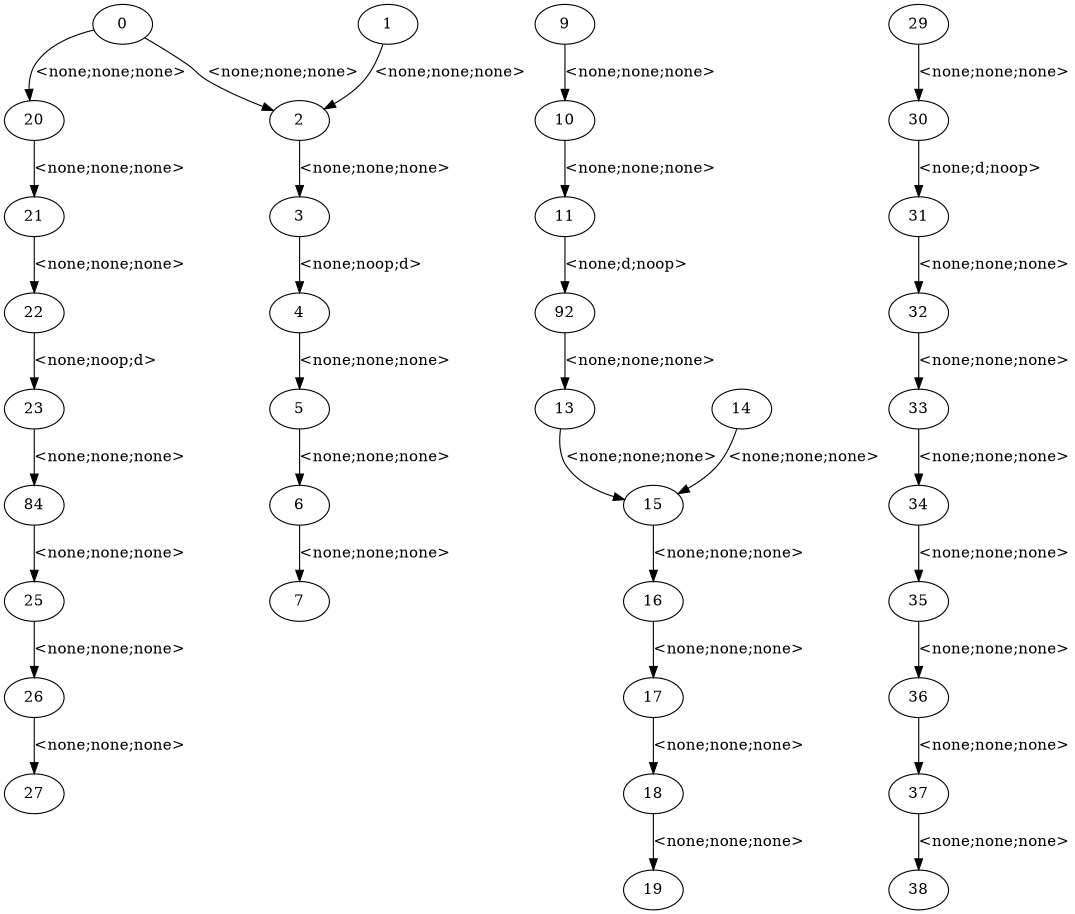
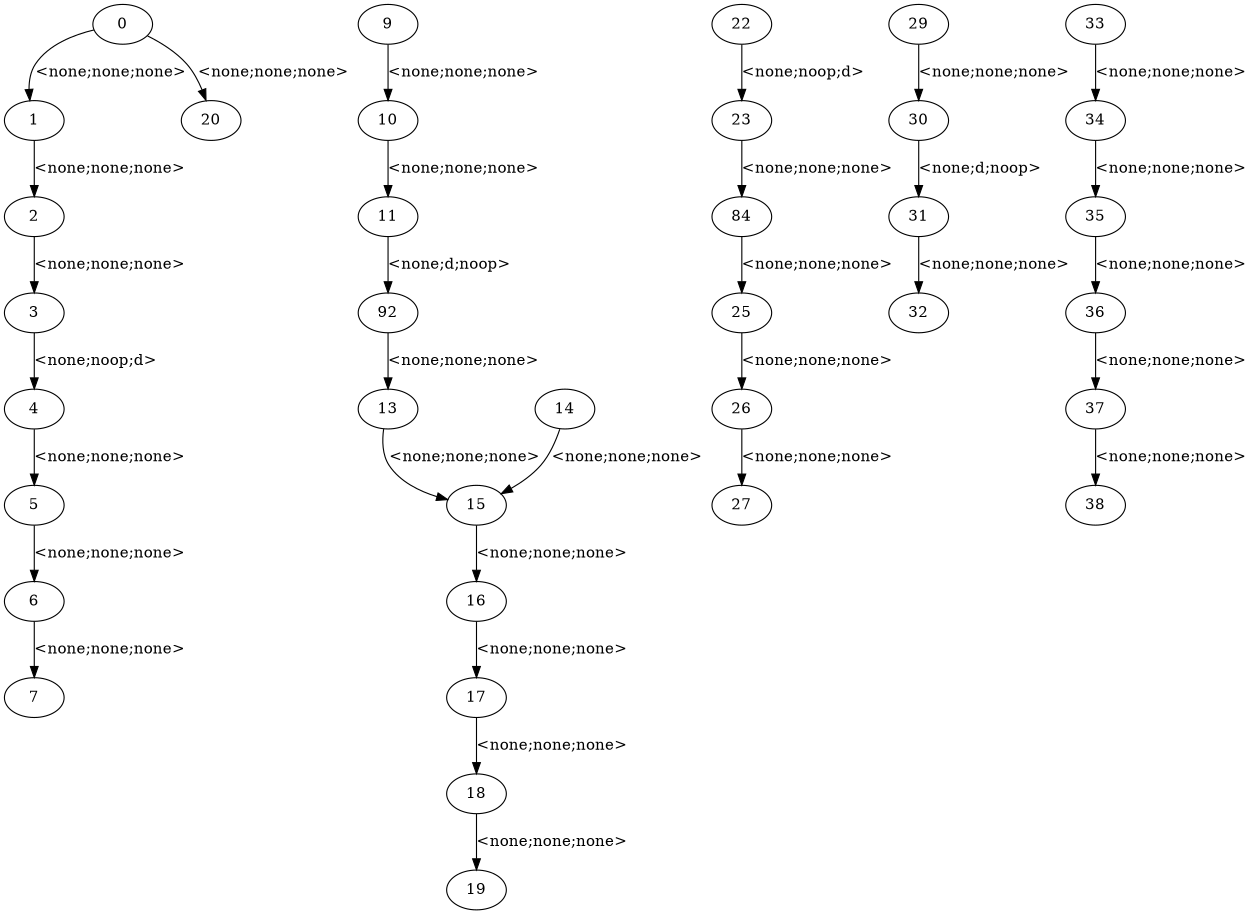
(201, 76) -> (50, 49)
(34, 217) -> none
(919, 355) -> none
